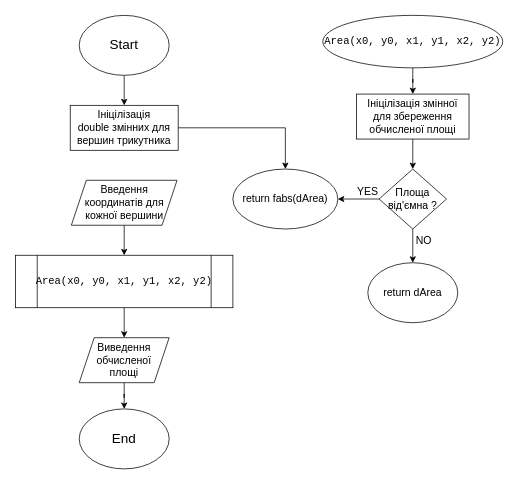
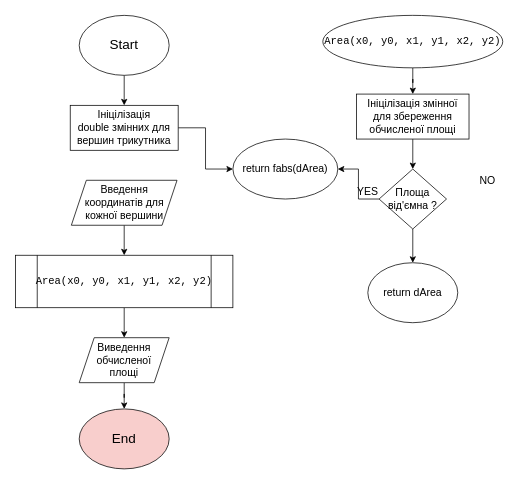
(285, 199) -> (285, 169)
(424, 240) -> (488, 180)
(124, 439) -> (124, 439)
